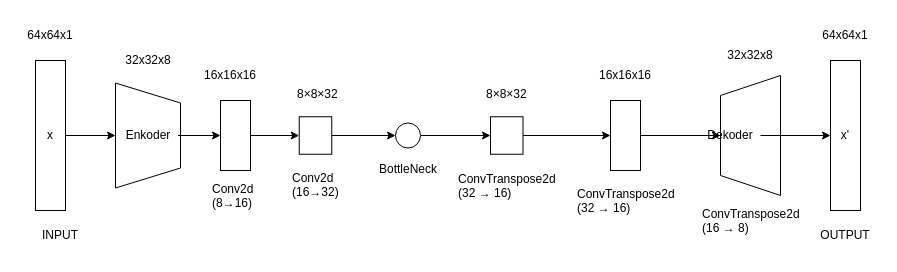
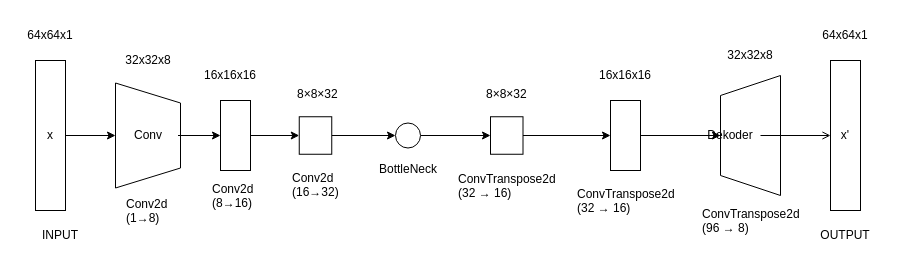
(149, 136) -> (149, 136)
(822, 136) -> (823, 136)
none -> (148, 211)
(752, 229) -> (752, 229)
